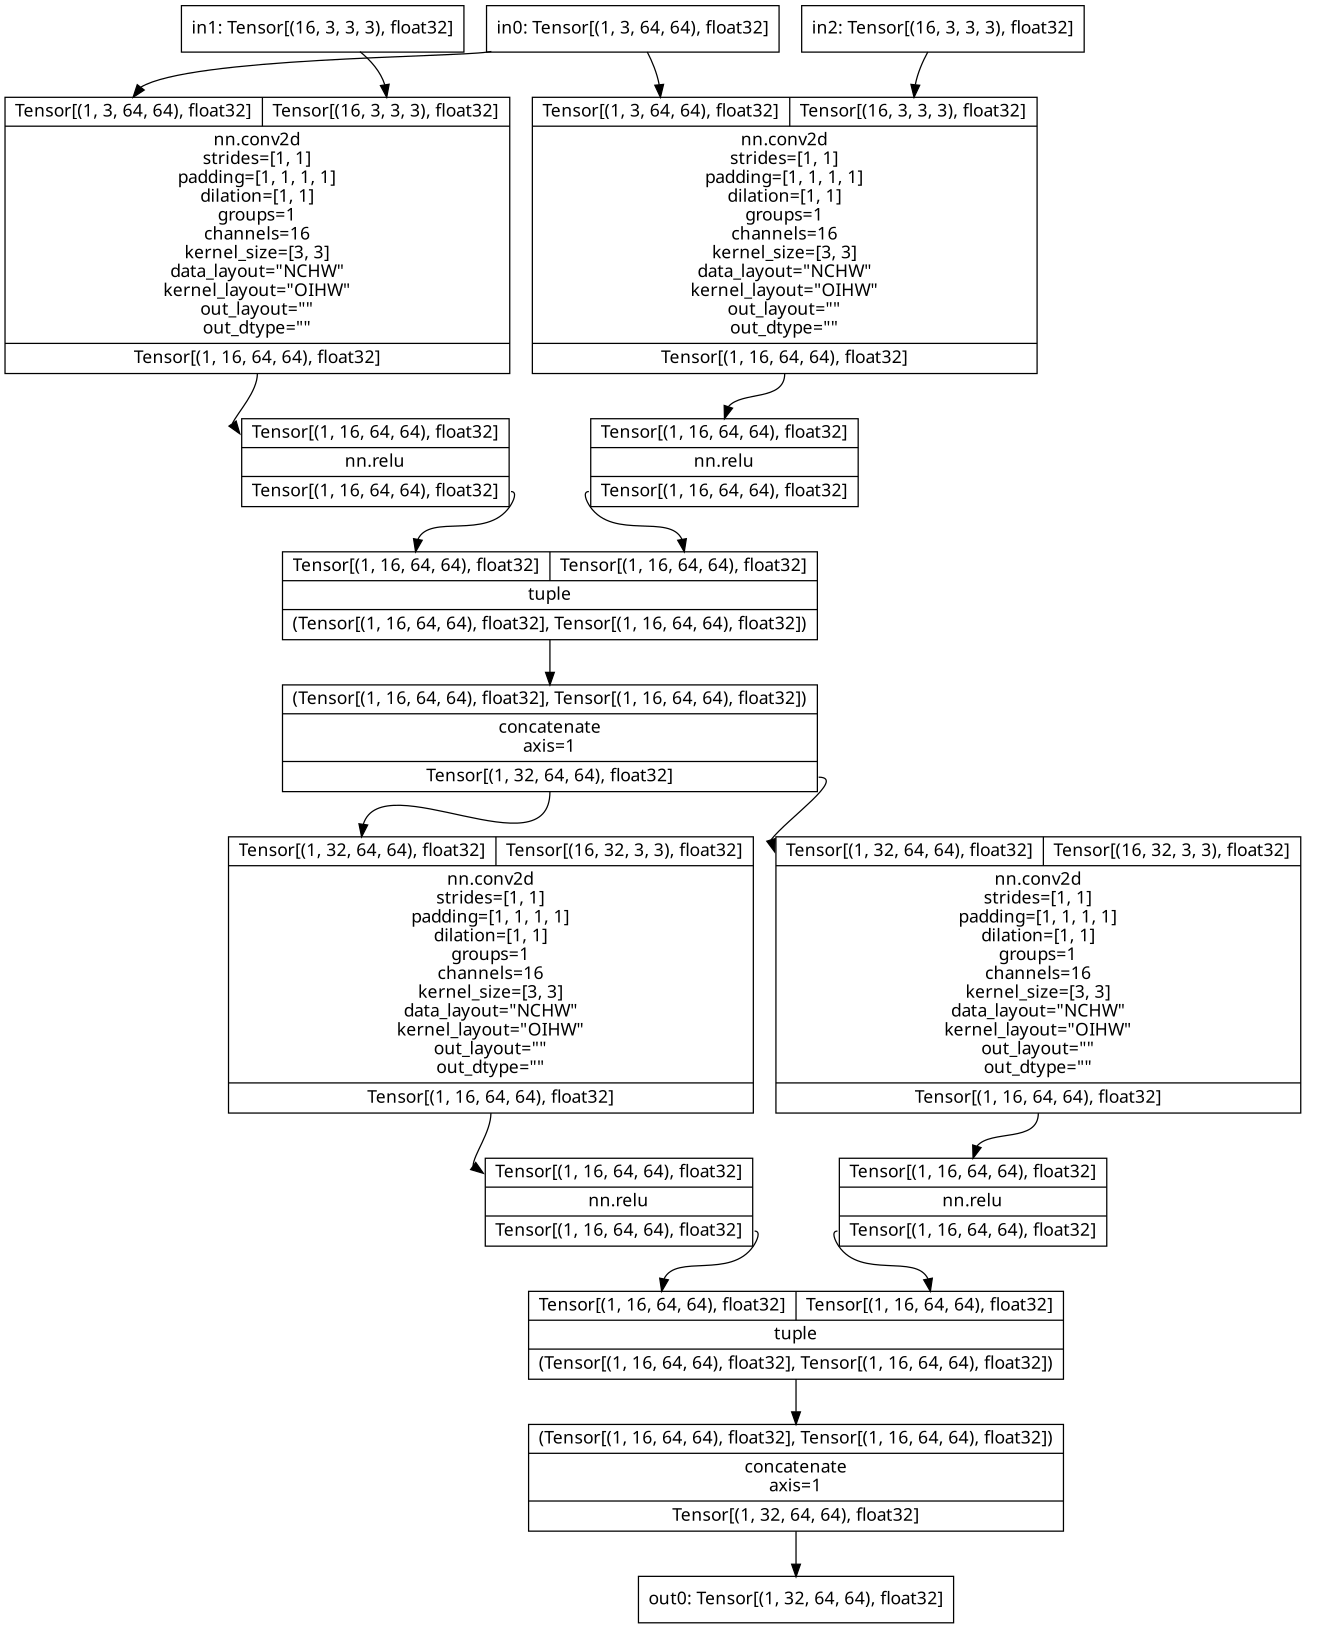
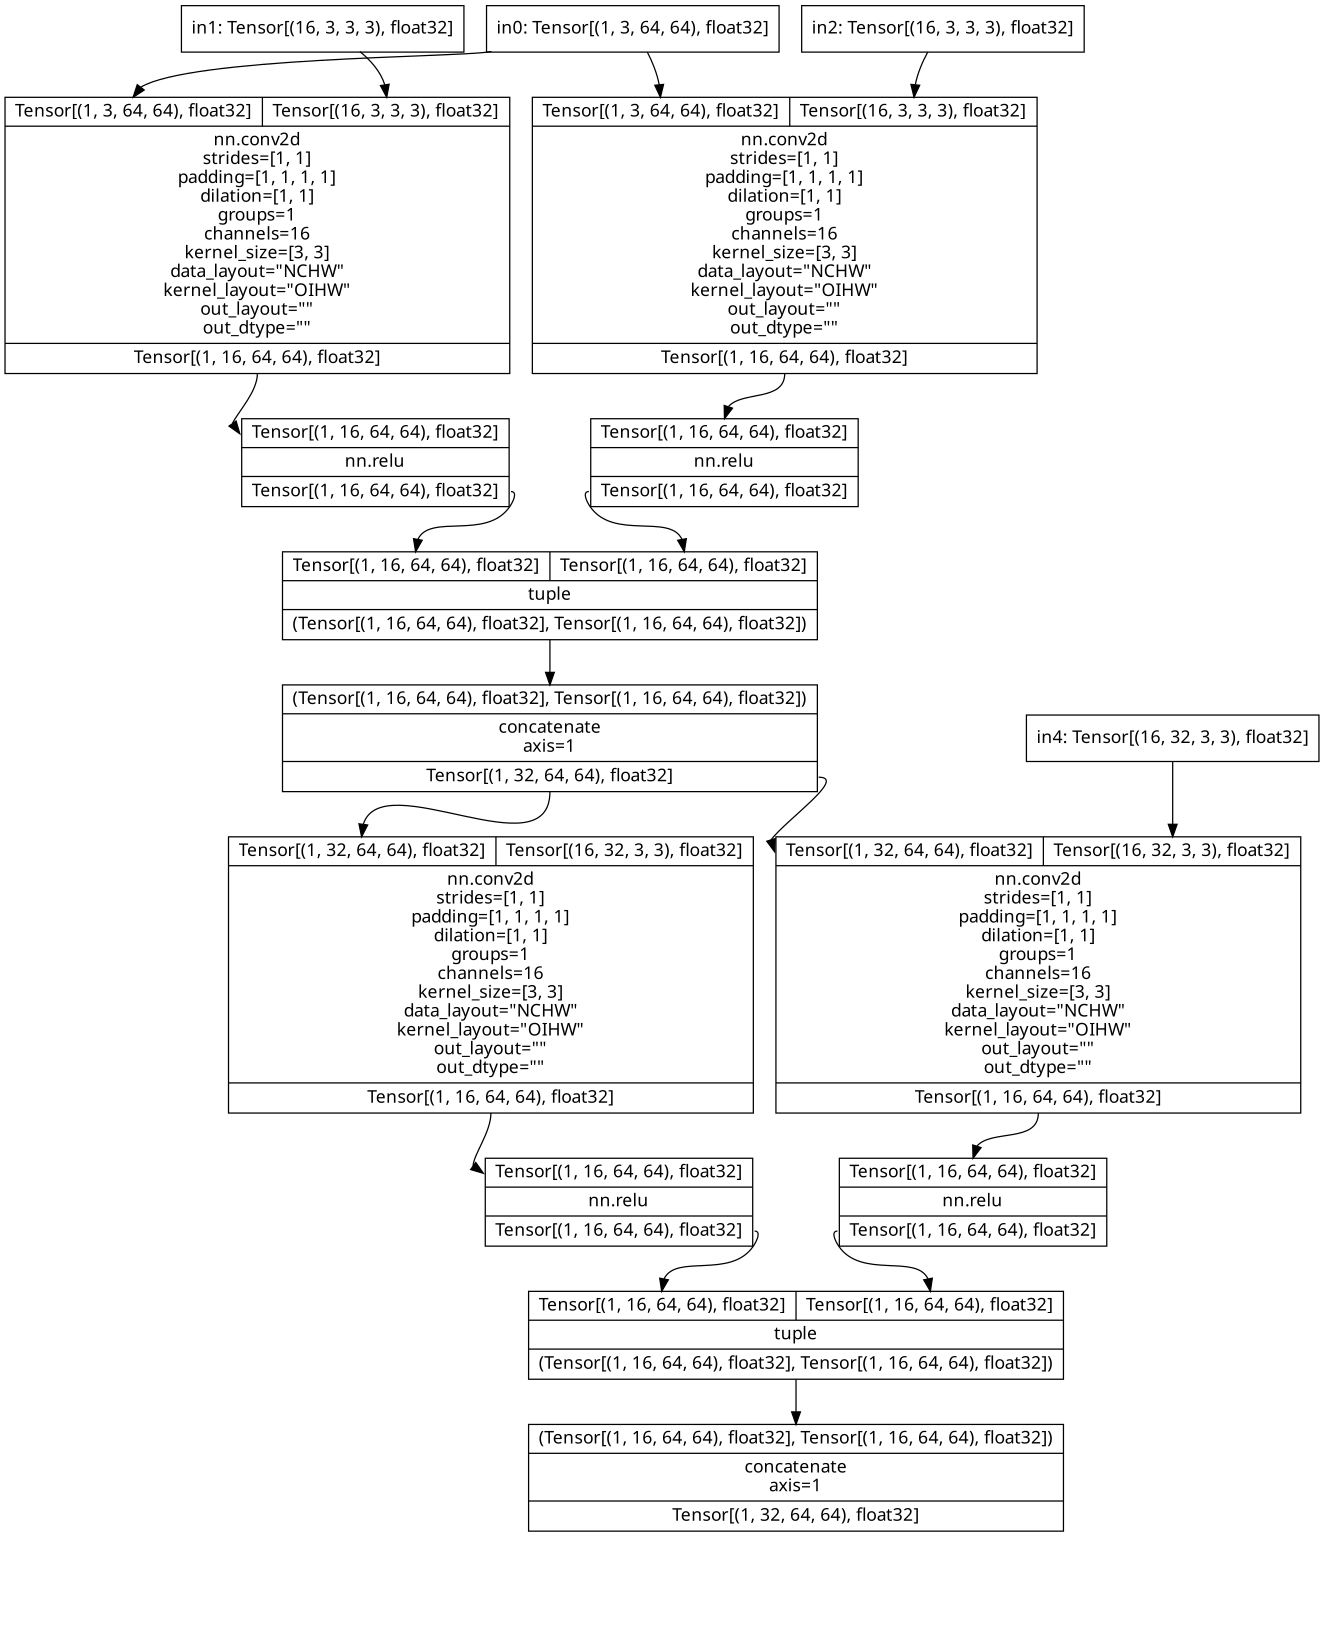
none -> (1173, 738)
(796, 1600) -> none
